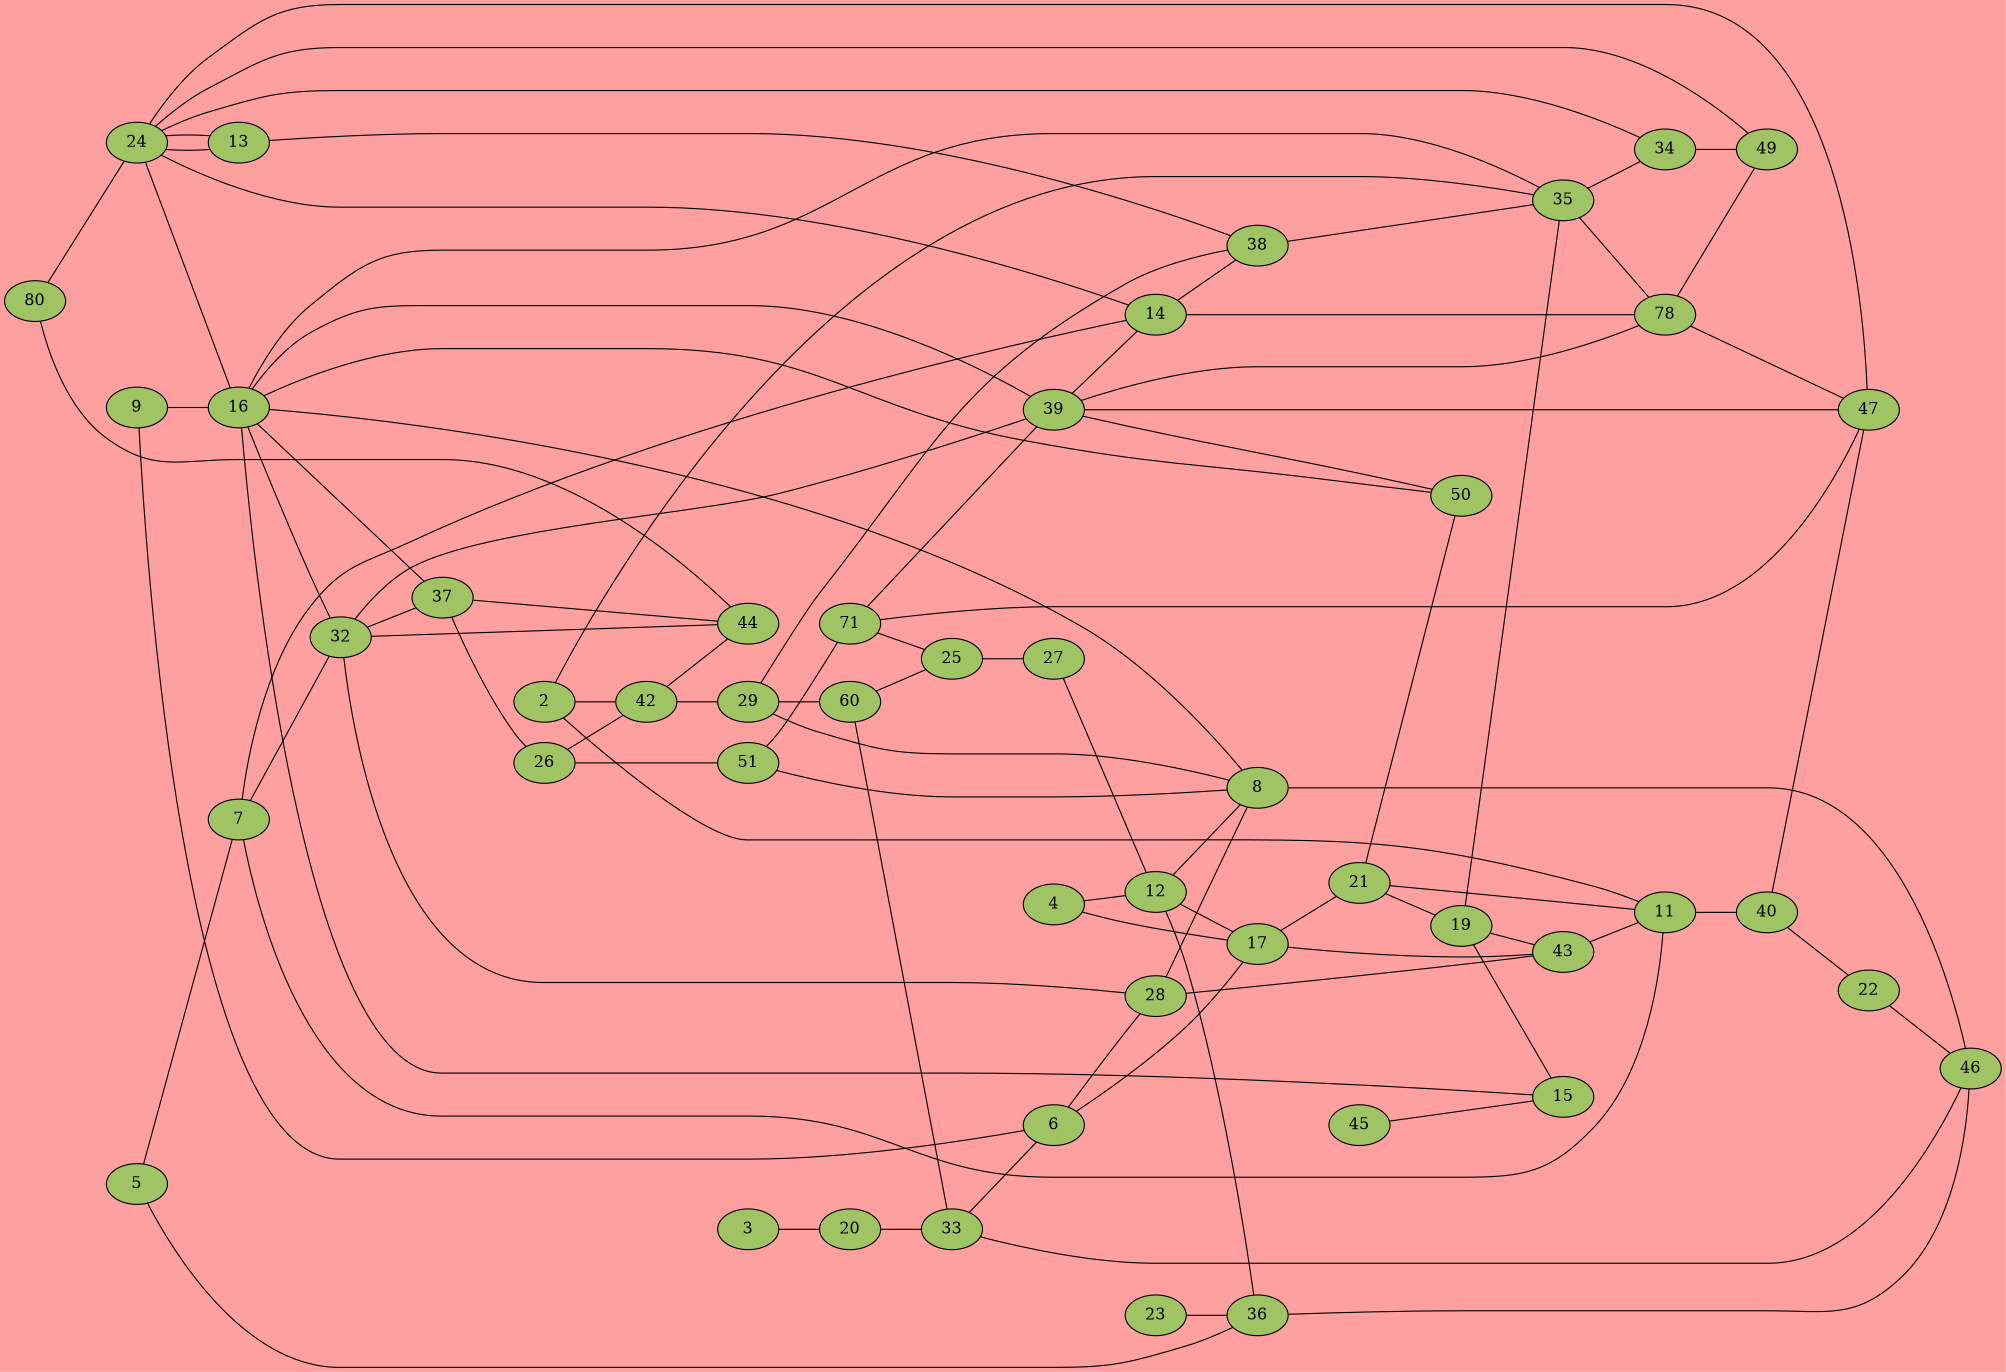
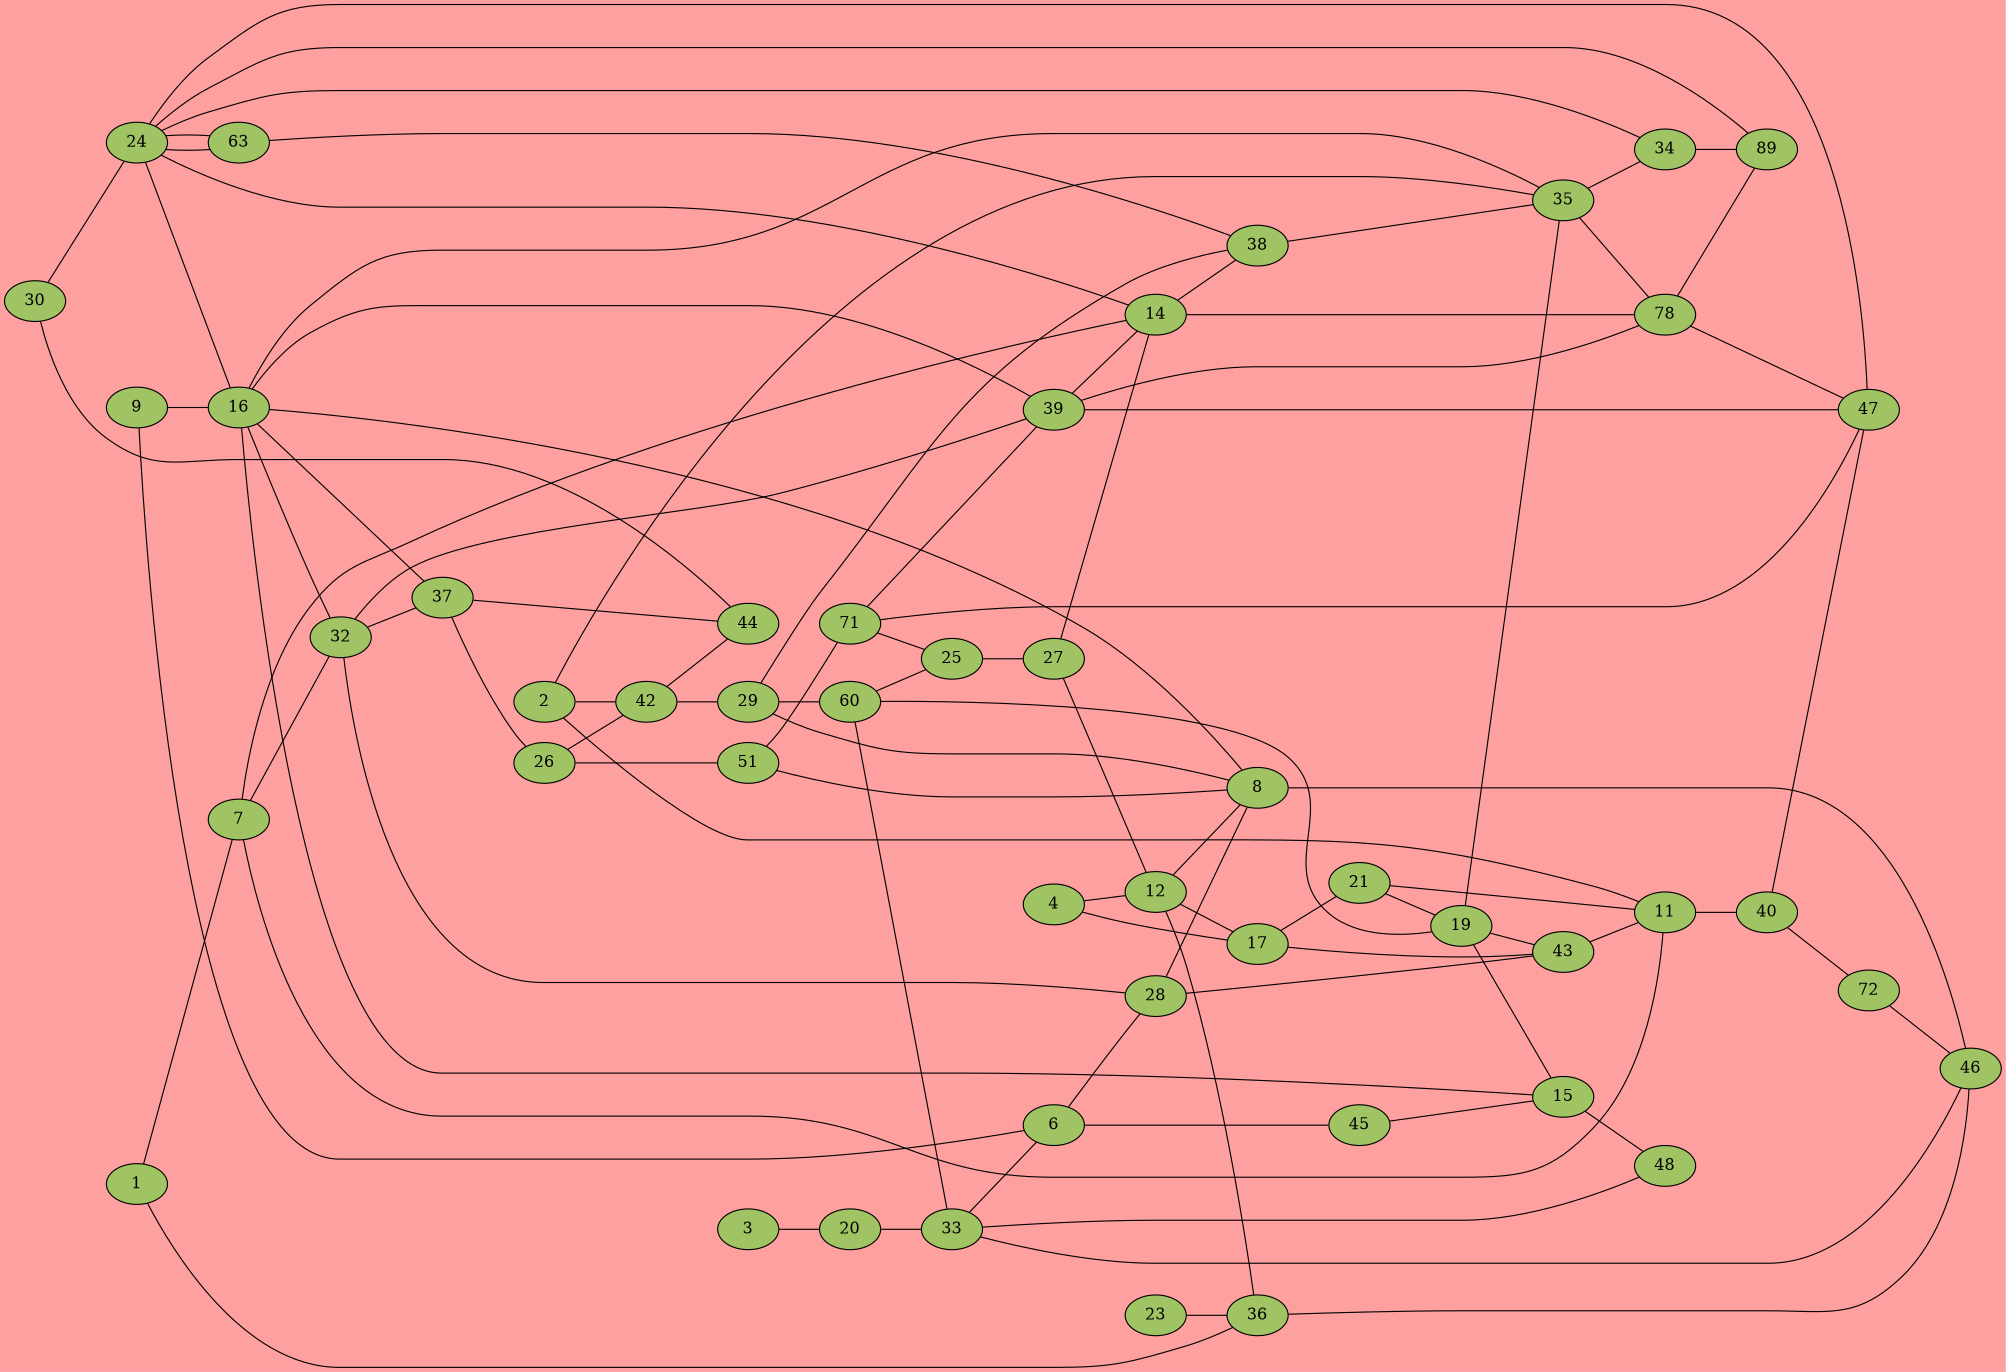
(239, 143) -> (239, 143)
(1767, 149) -> (1767, 149)
(35, 301) -> (35, 301)
none -> (1105, 487)
(1461, 496) -> none
(544, 631) -> none
none -> (1225, 730)
(1869, 990) -> (1869, 990)
(1167, 1044) -> (1207, 1125)
none -> (1665, 1166)
(137, 1184) -> (137, 1184)
